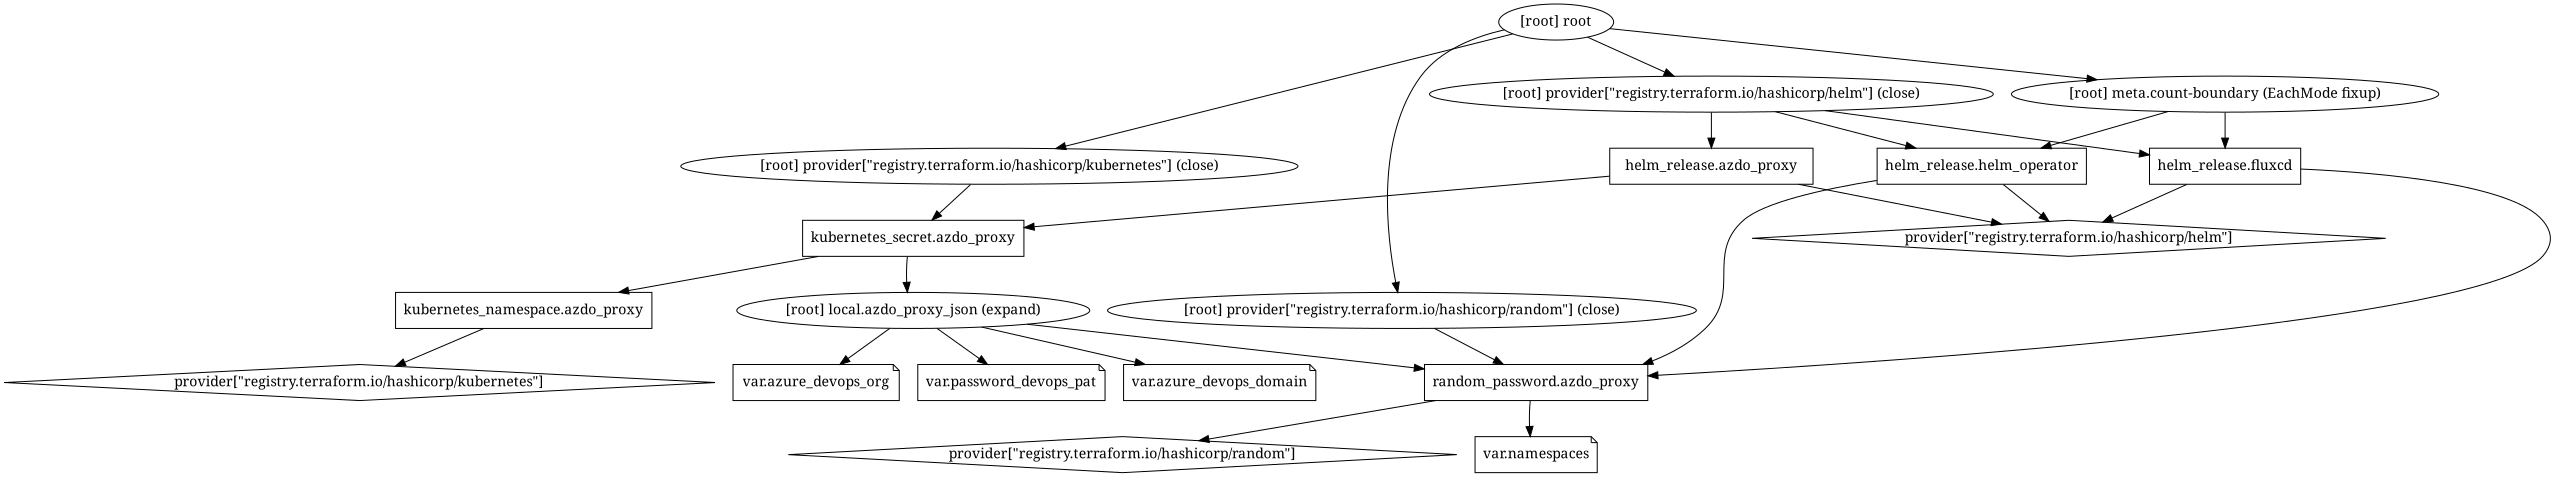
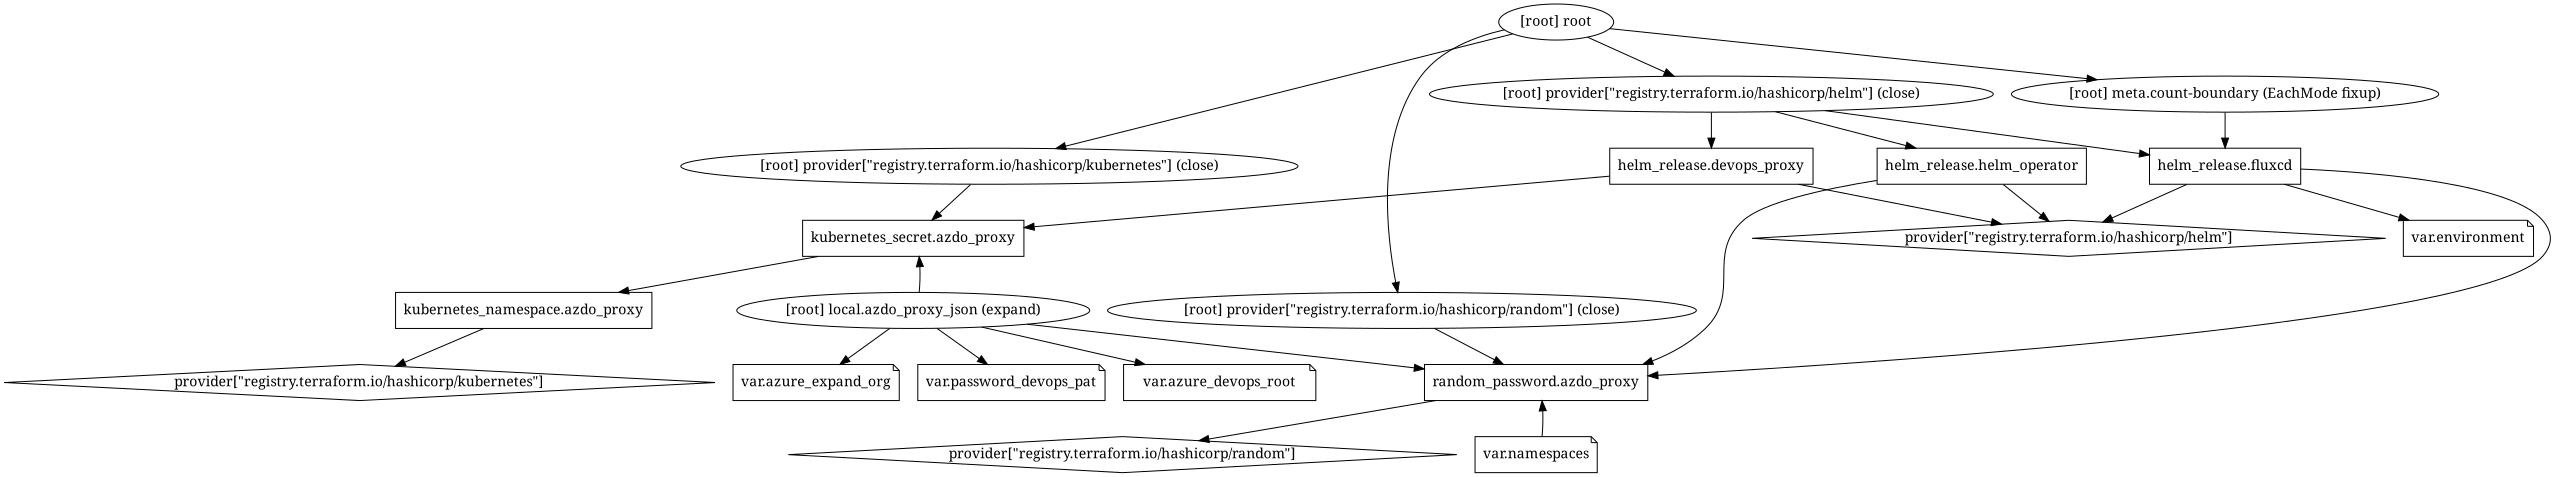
(2109, 128) -> none
(1711, 166) -> (1711, 166)
none -> (2468, 238)
(907, 269) -> (920, 280)
(816, 383) -> (816, 383)
(1220, 383) -> (1220, 383)
(1529, 414) -> (1543, 424)
